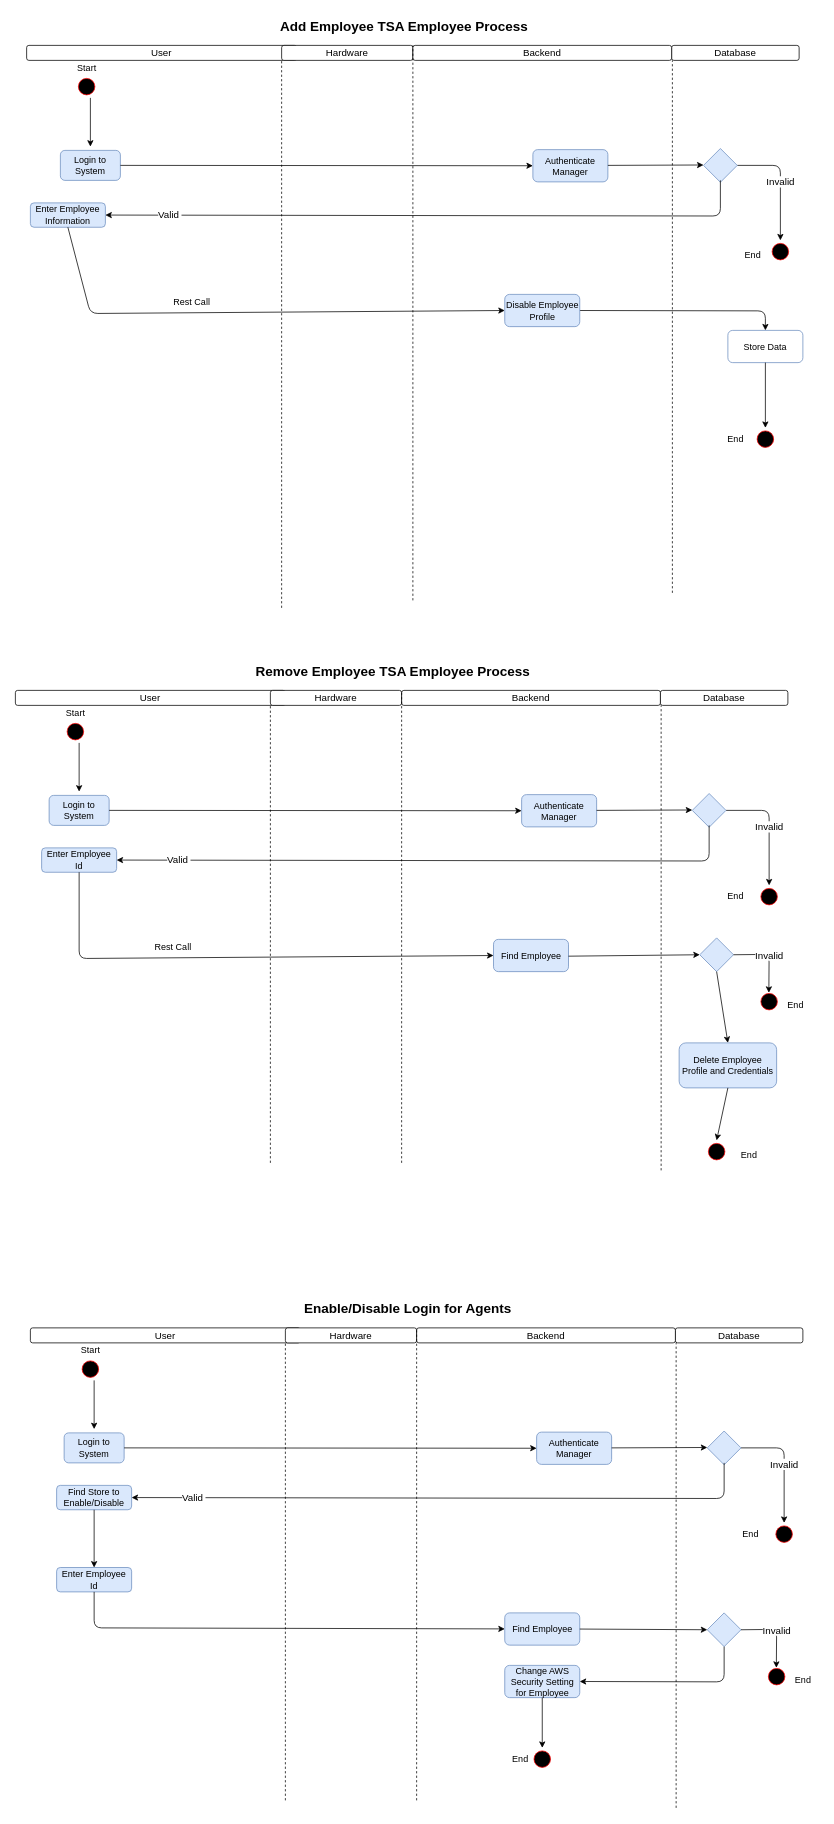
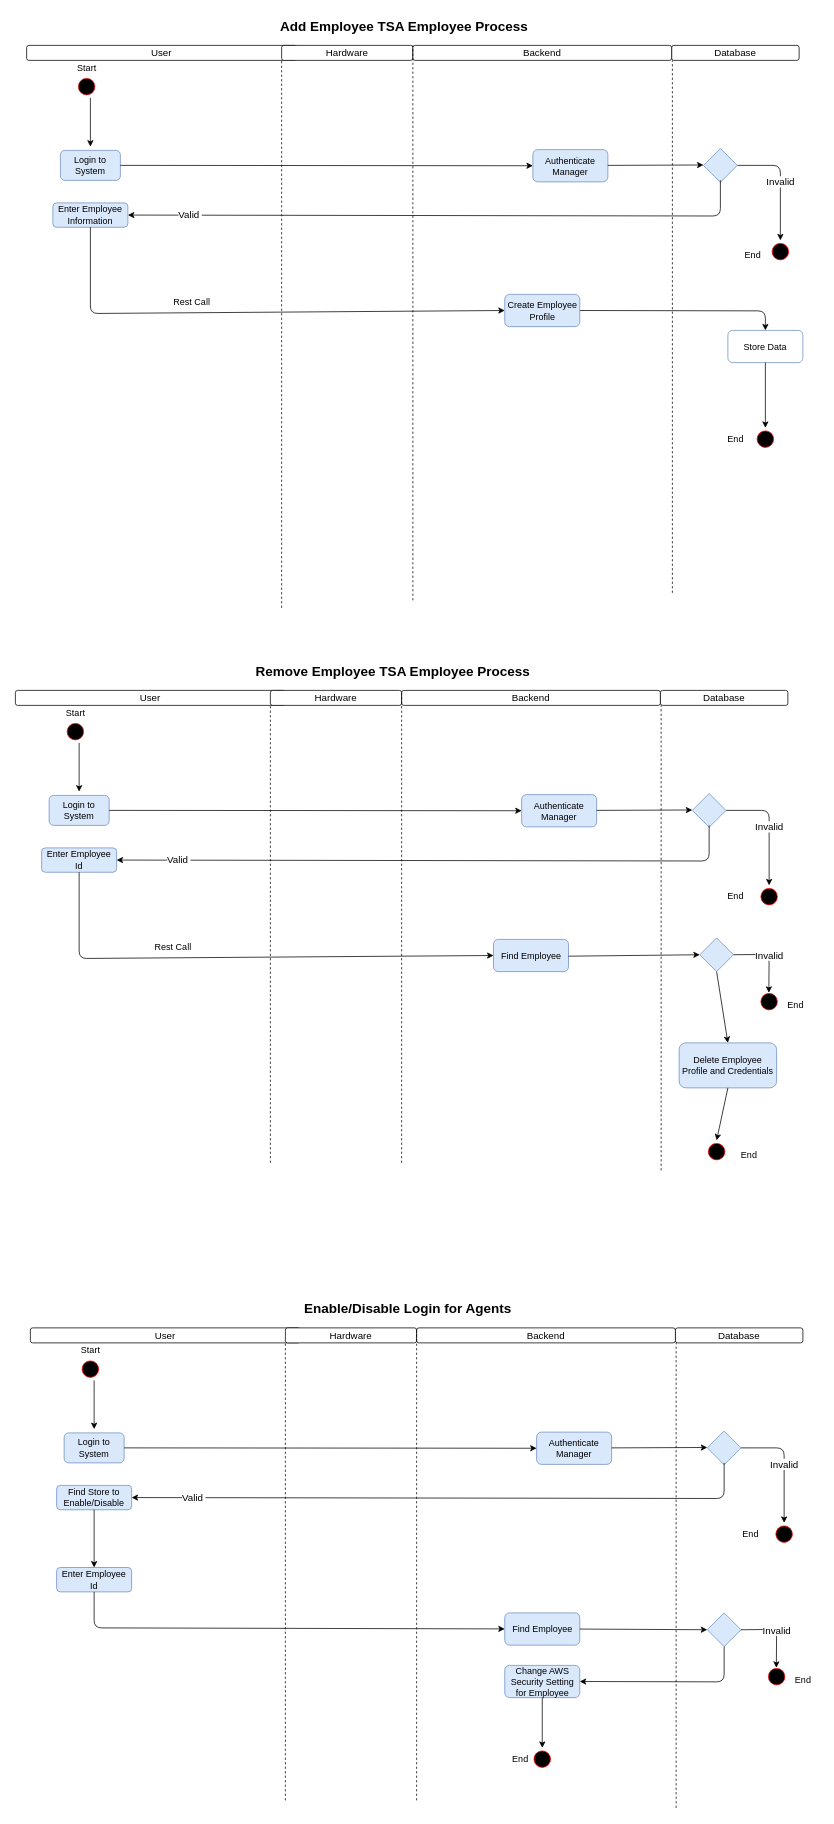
(68, 215) -> (90, 215)
(543, 311) -> (543, 311)
